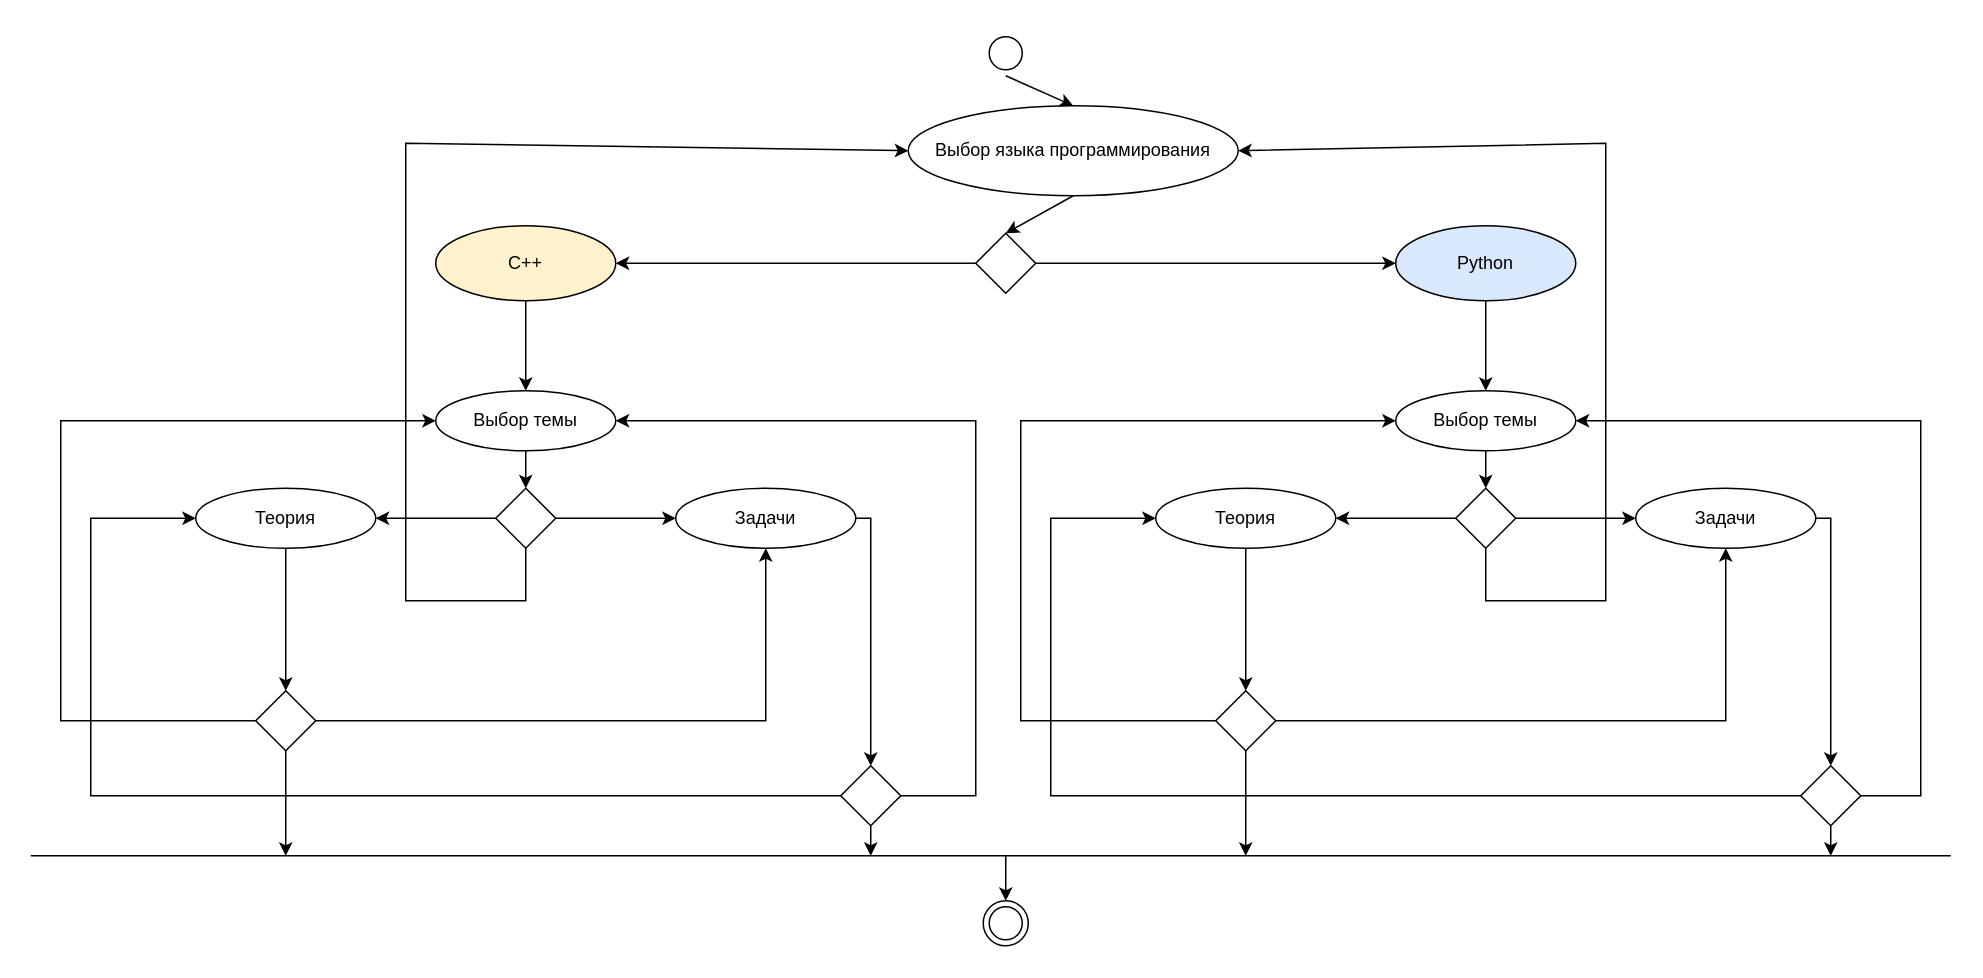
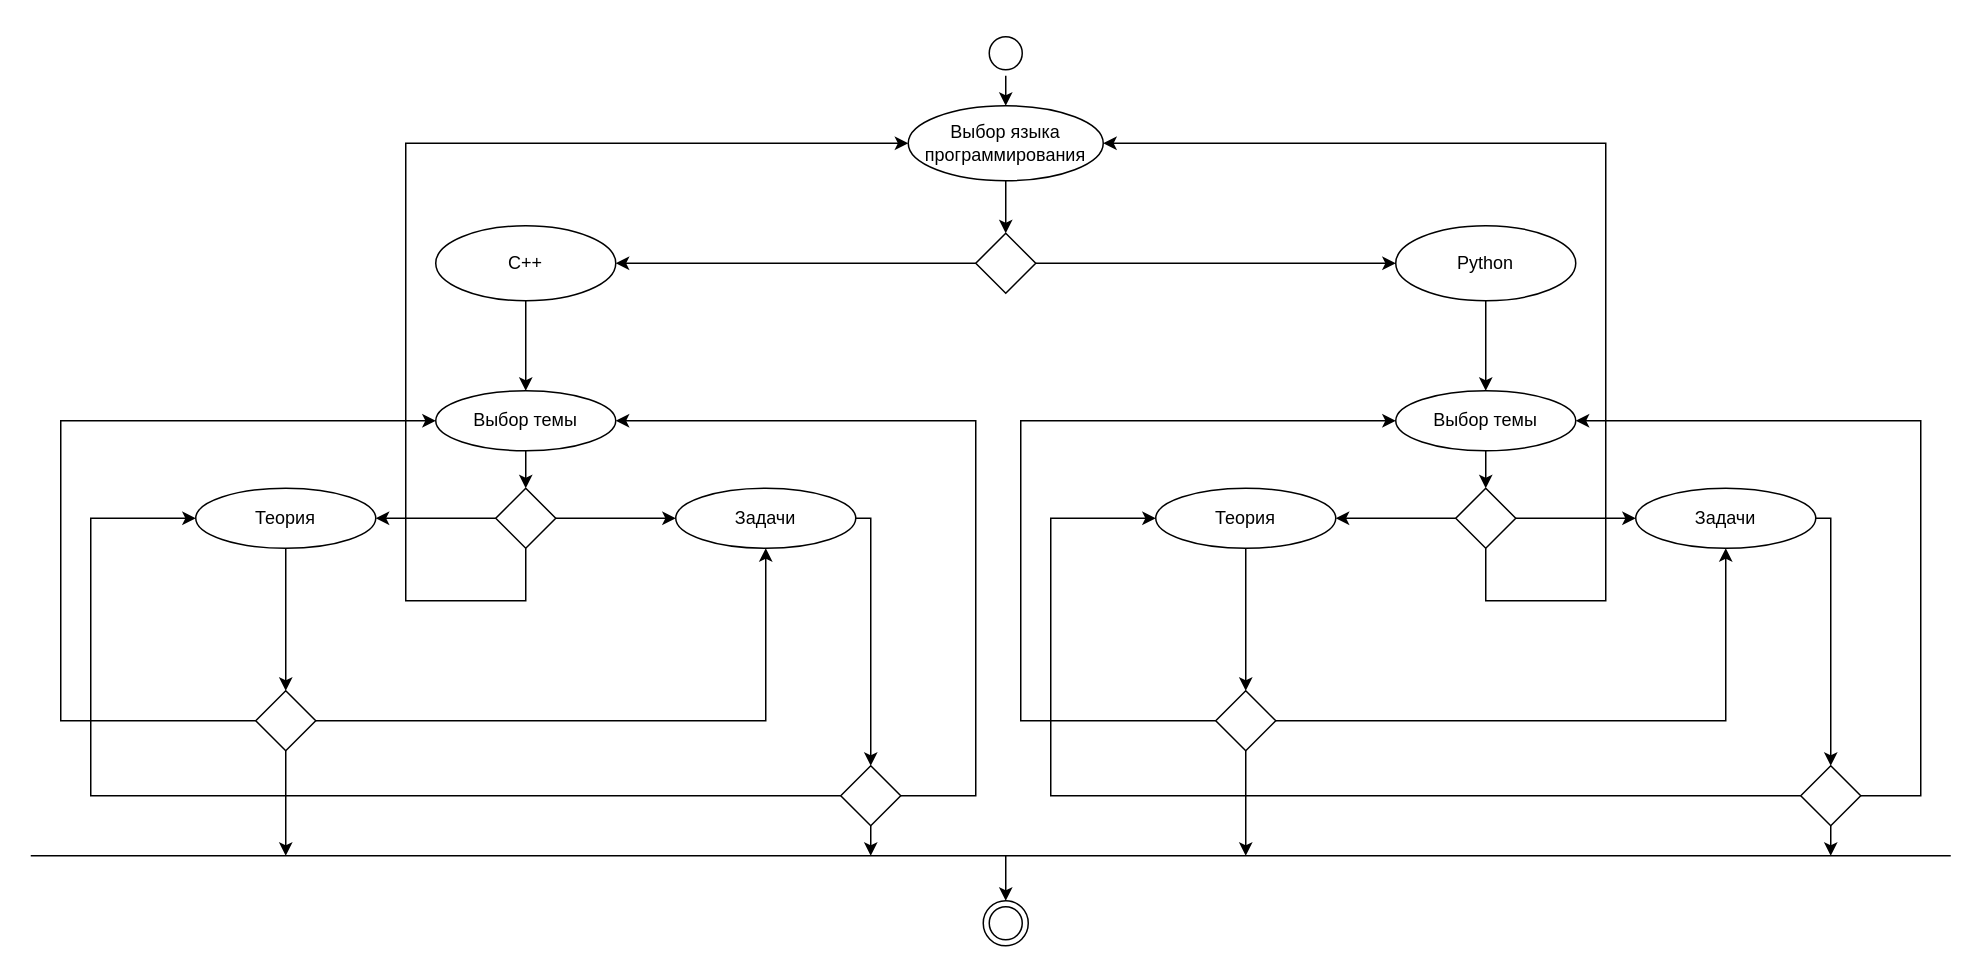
(1073, 151) -> (1006, 143)
(526, 263) -> (526, 263)
(1486, 263) -> (1486, 263)
